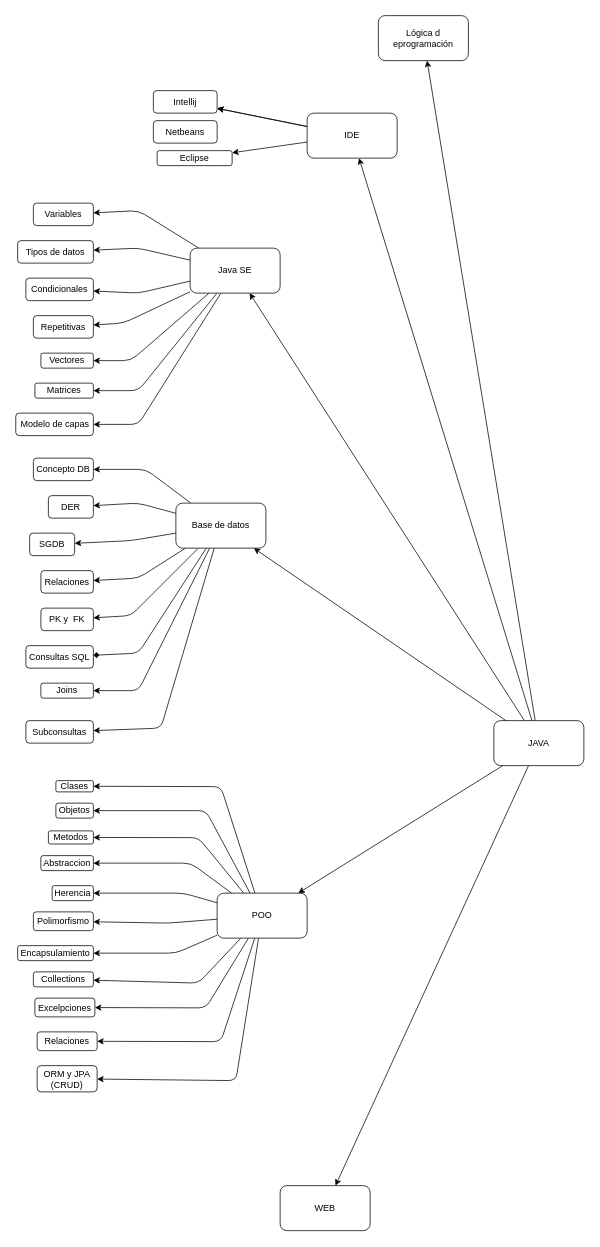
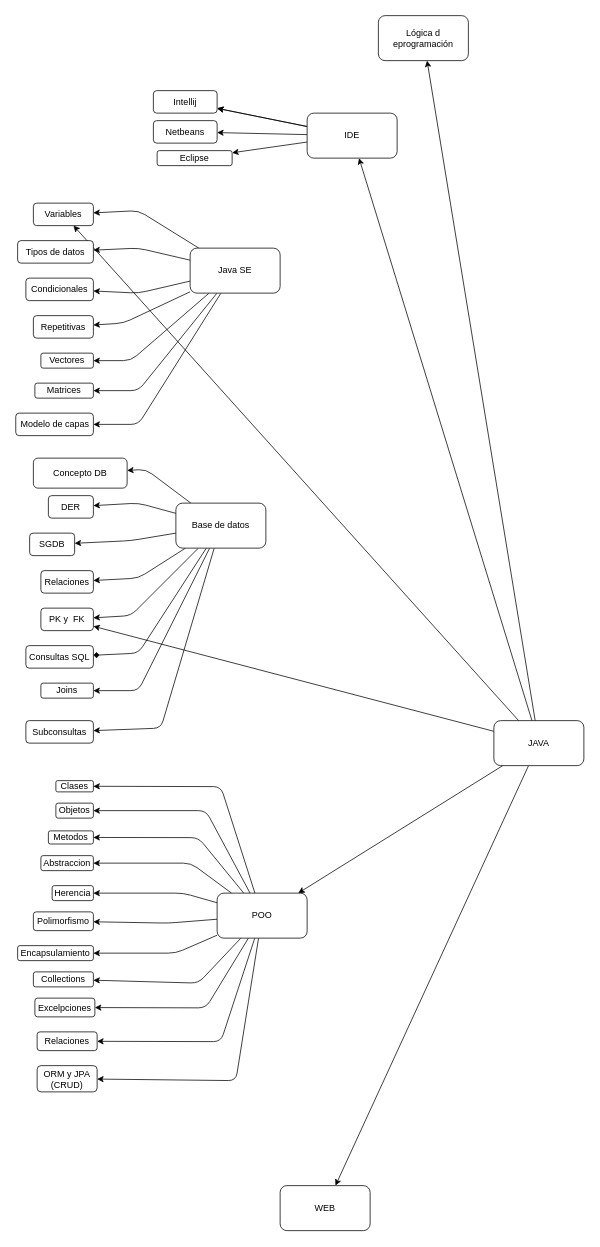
none -> (258, 133)
(63, 469) -> (80, 473)
(389, 509) -> (307, 485)
(382, 635) -> (295, 679)
